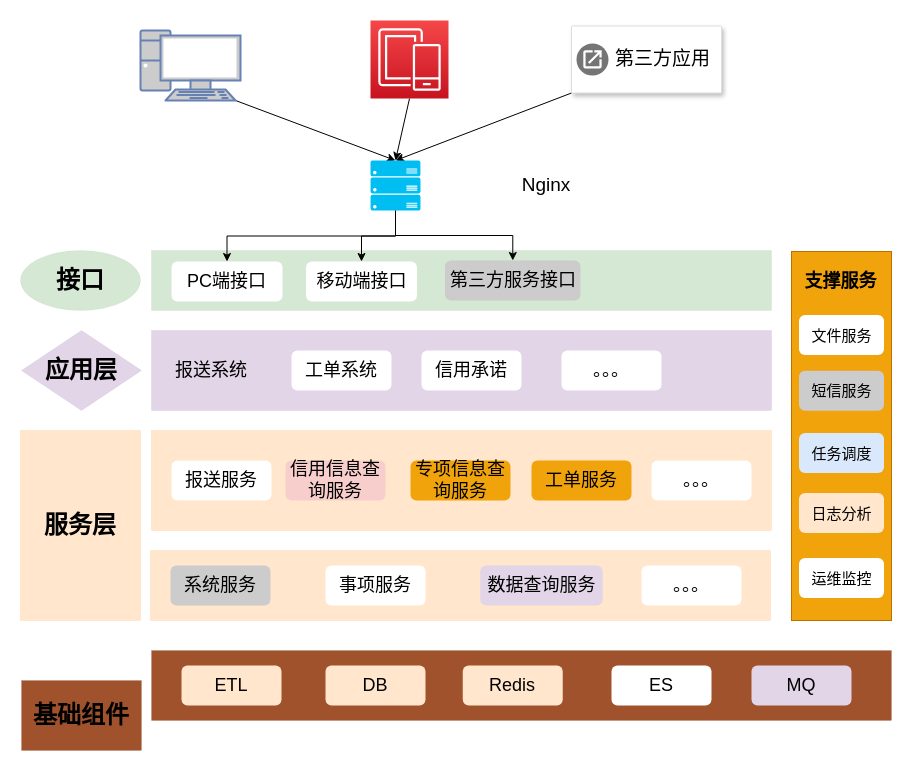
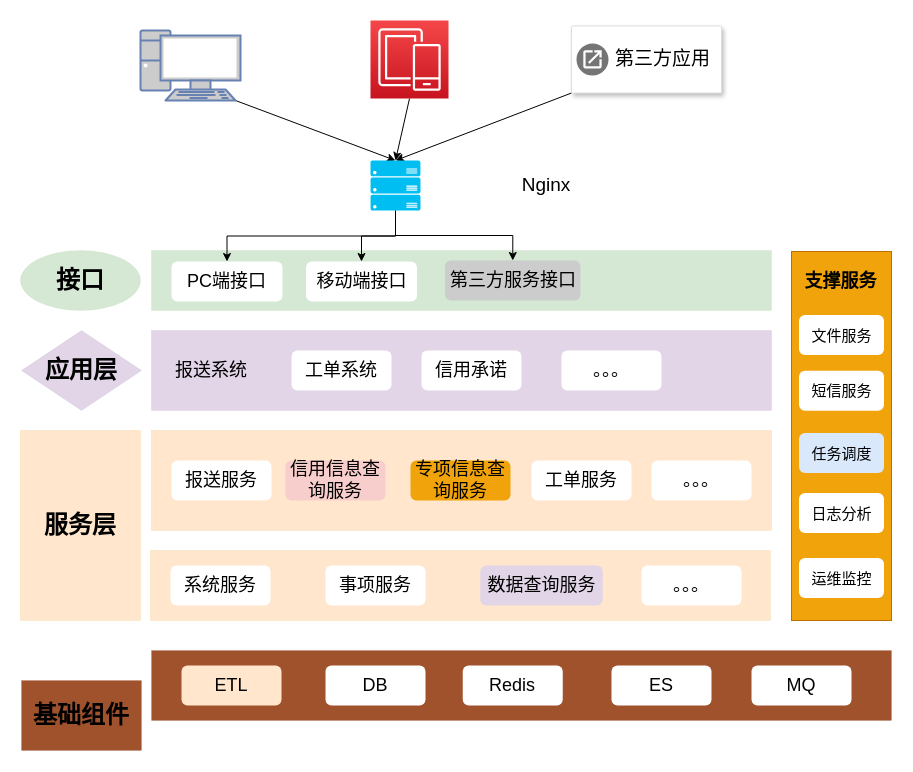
(842, 391) -> (842, 391)
(582, 481) -> (582, 481)
(842, 513) -> (842, 513)
(221, 586) -> (221, 586)
(376, 686) -> (376, 686)
(513, 686) -> (513, 686)
(802, 686) -> (802, 686)
